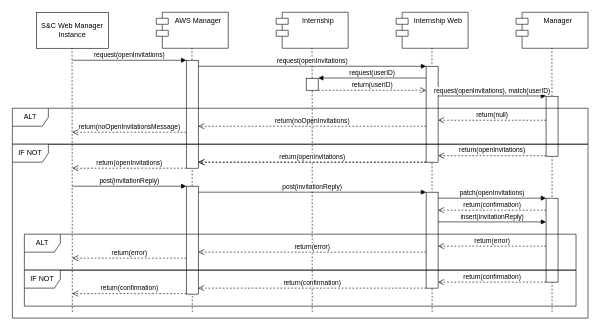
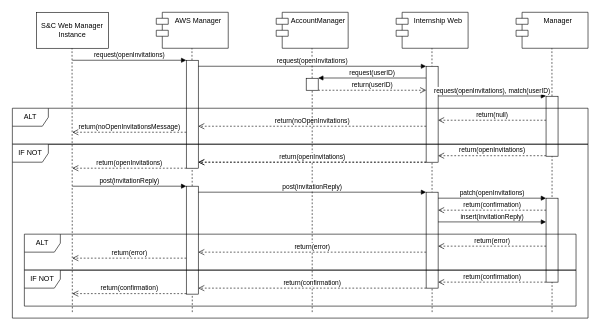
(318, 21) -> (318, 21)
